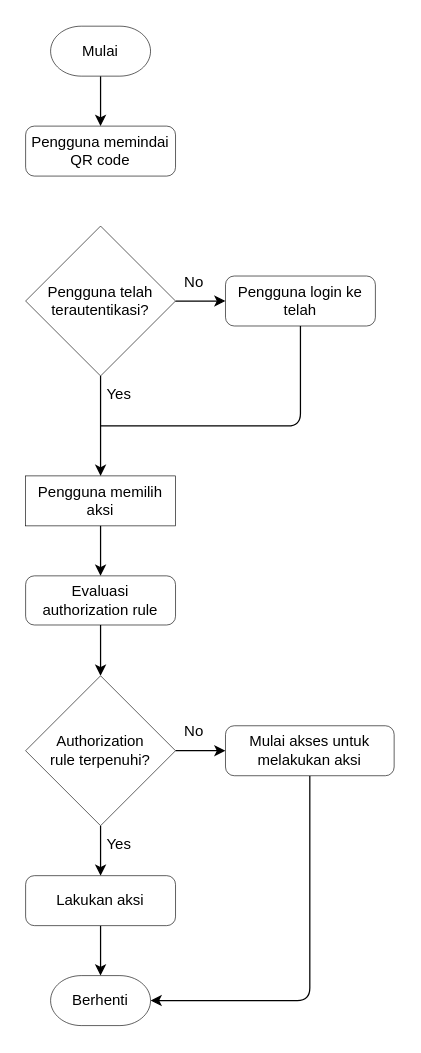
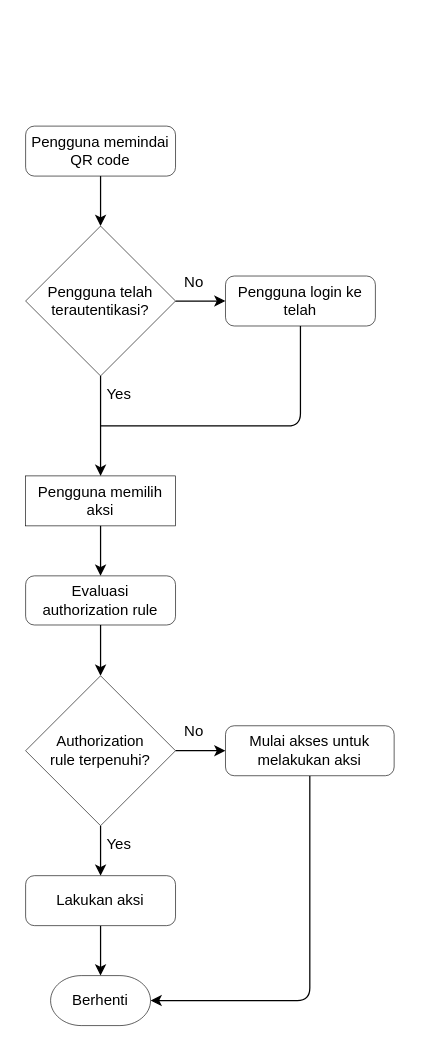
(101, 51) -> none
(101, 97) -> none
none -> (101, 197)
